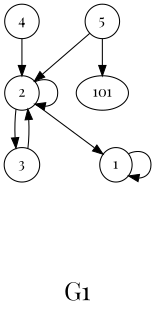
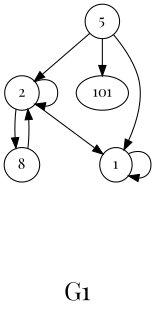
(22, 21) -> none
none -> (140, 85)
(22, 165) -> (22, 165)
